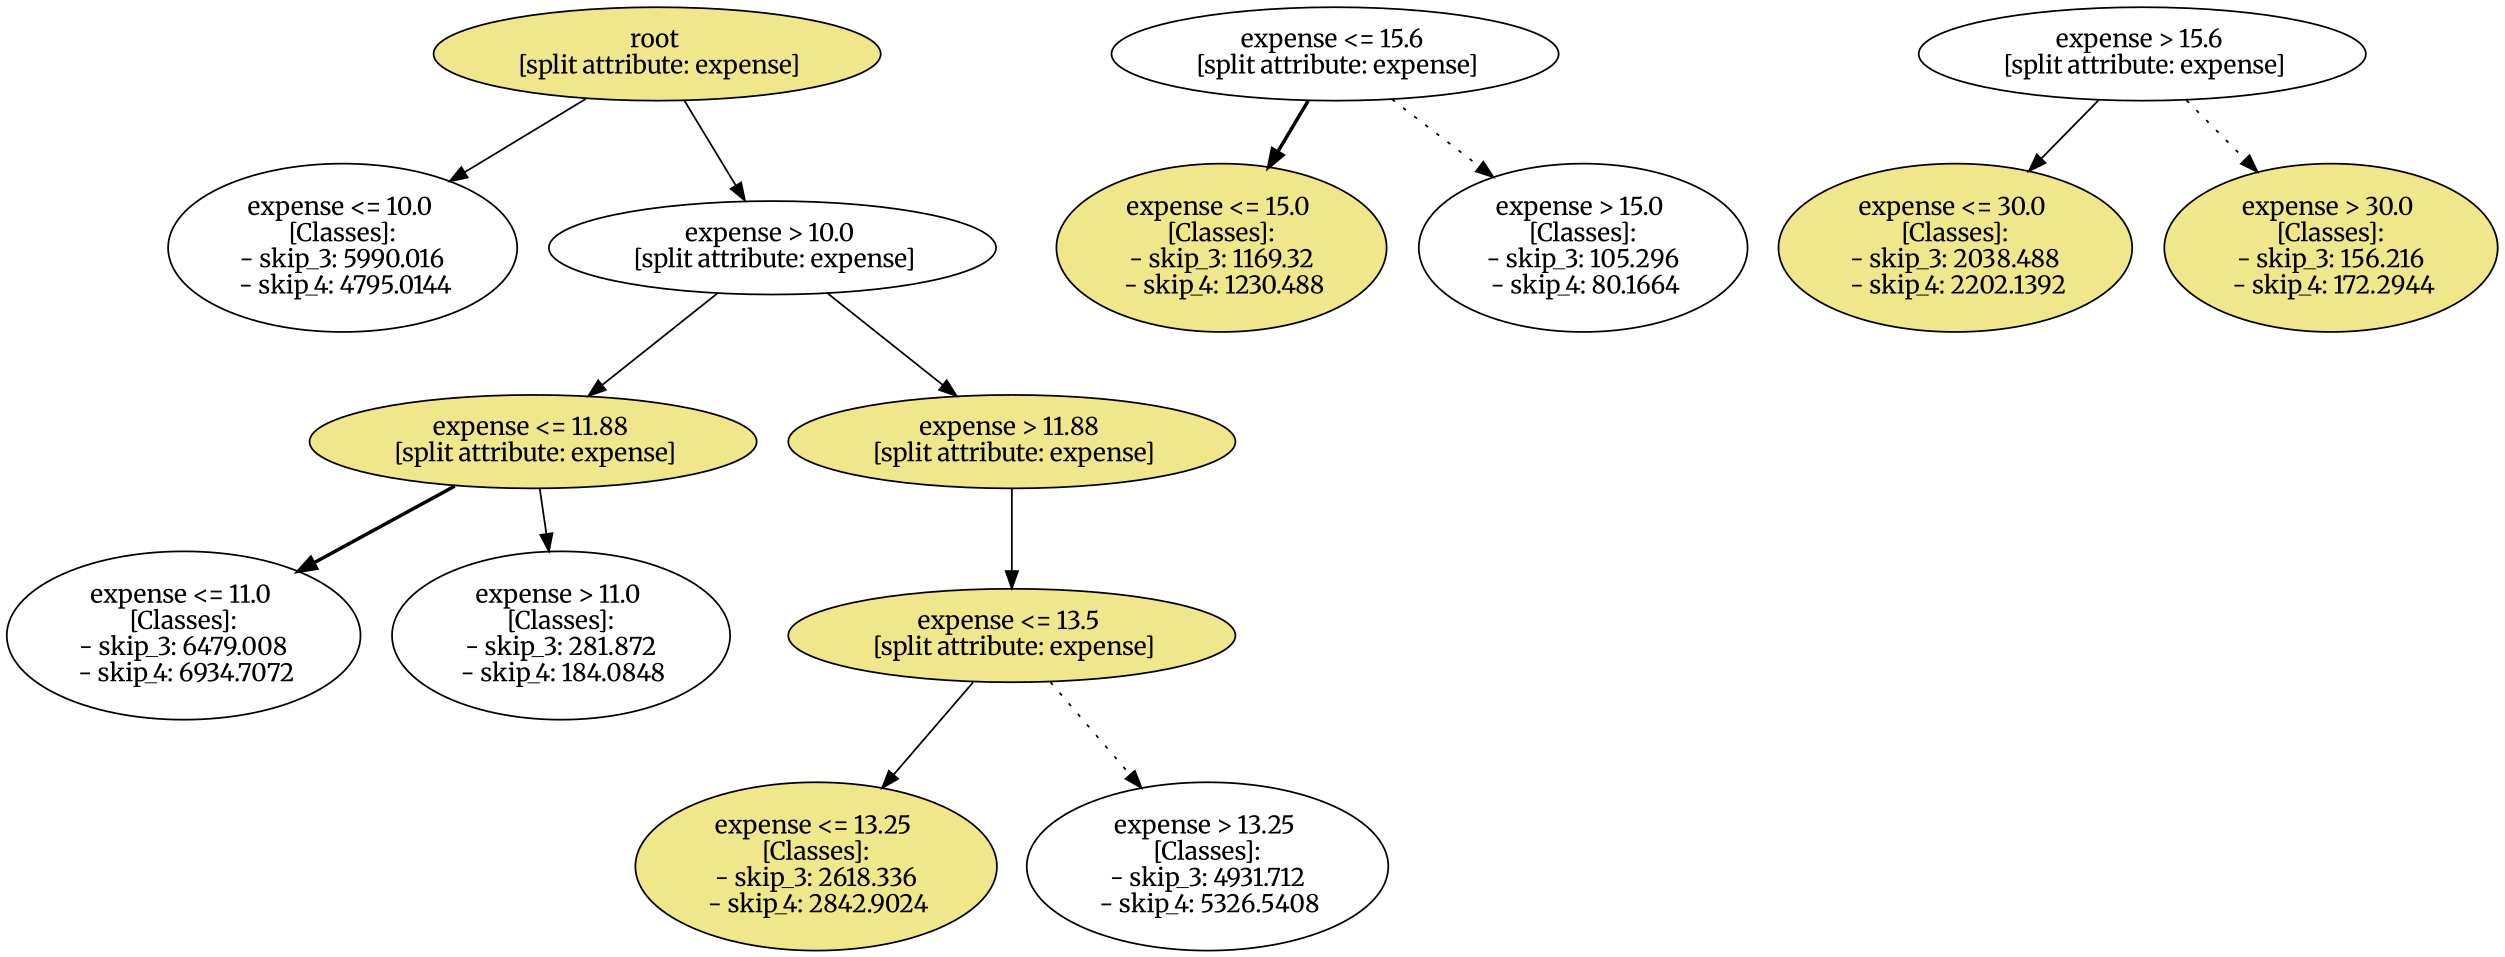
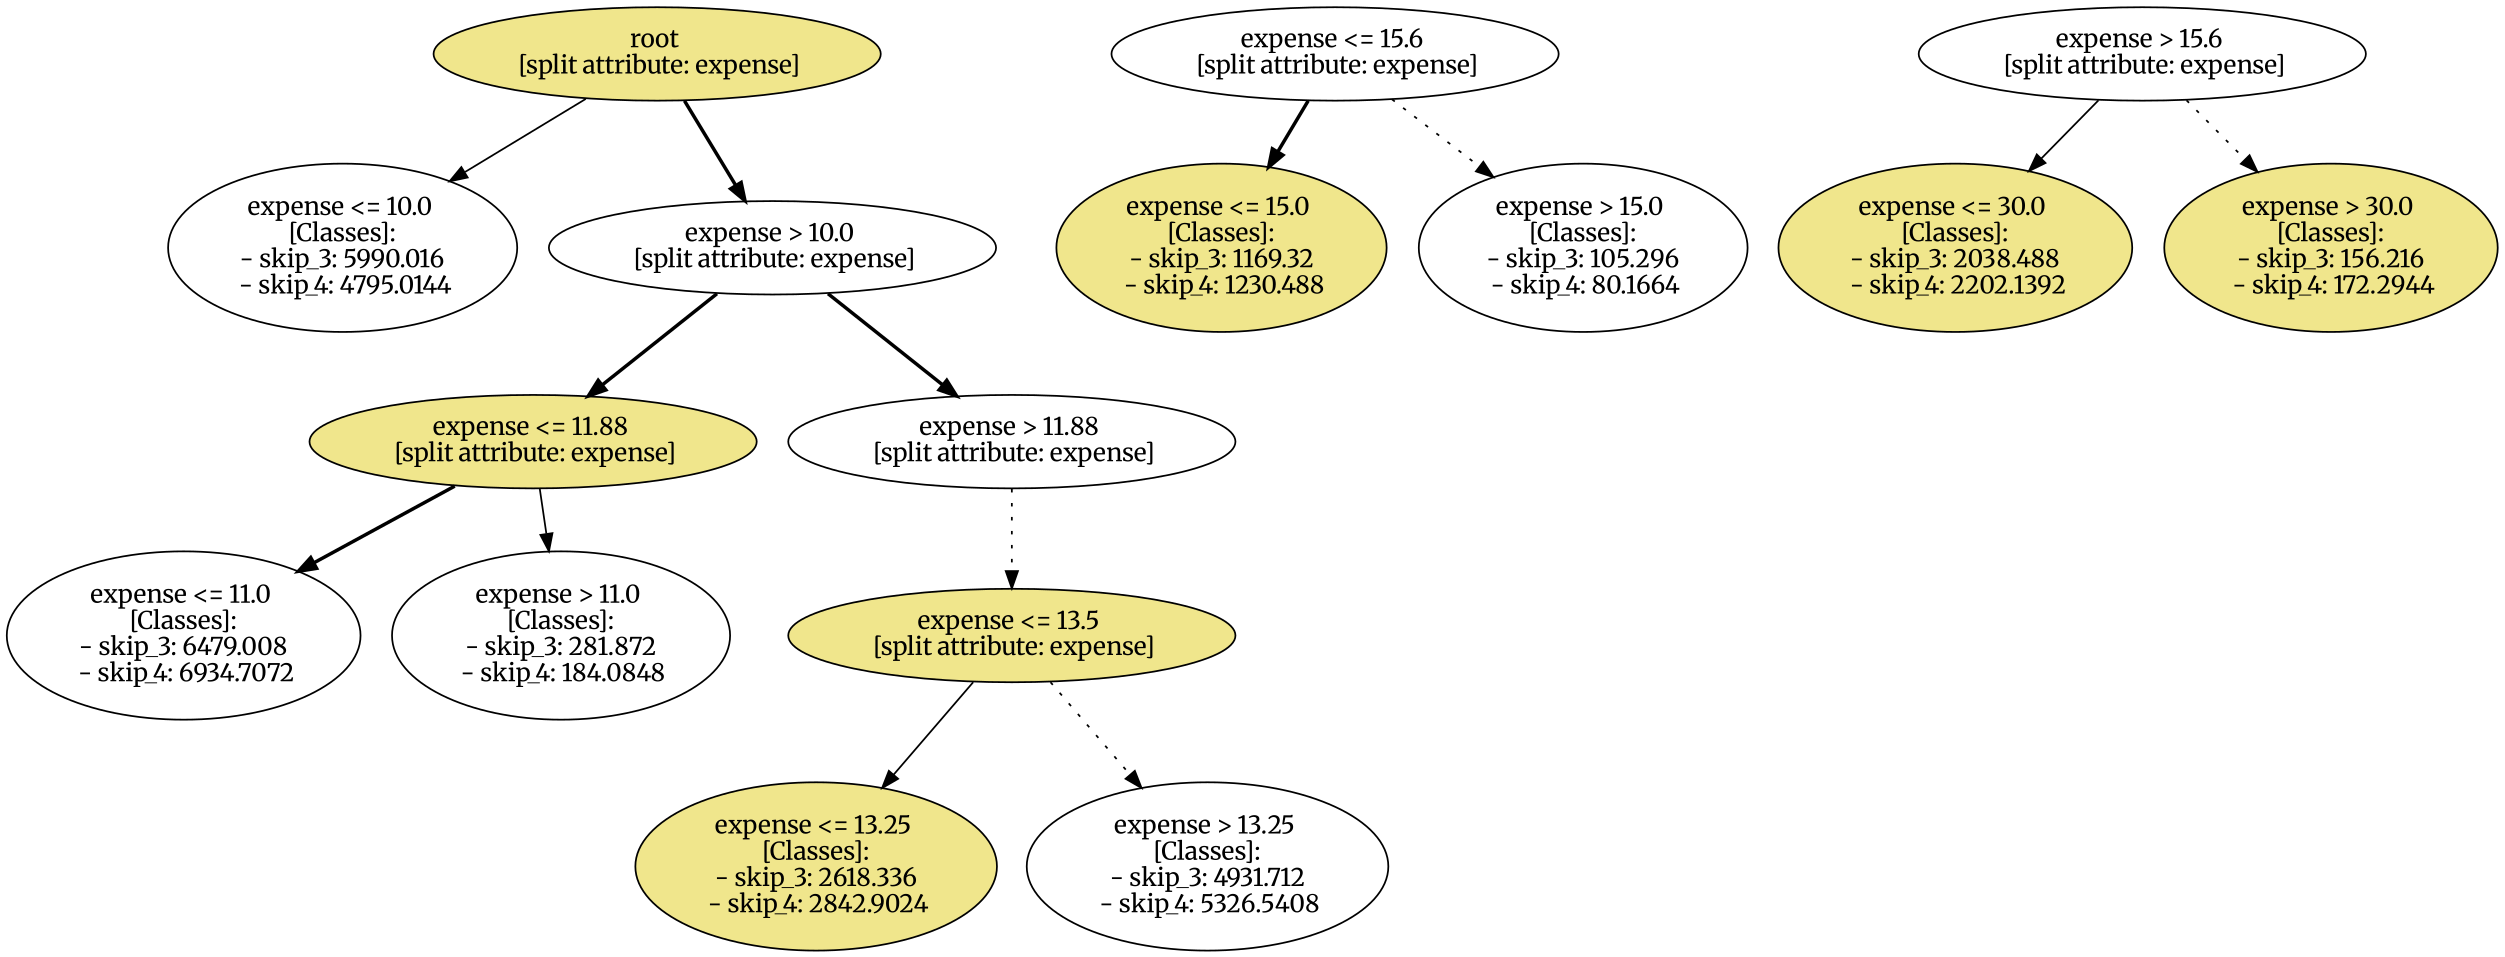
(710, 143) -> (710, 143)
(660, 339) -> (660, 339)
(885, 339) -> (885, 339)
(1012, 442) -> (1012, 442)
(1012, 530) -> (1012, 530)
